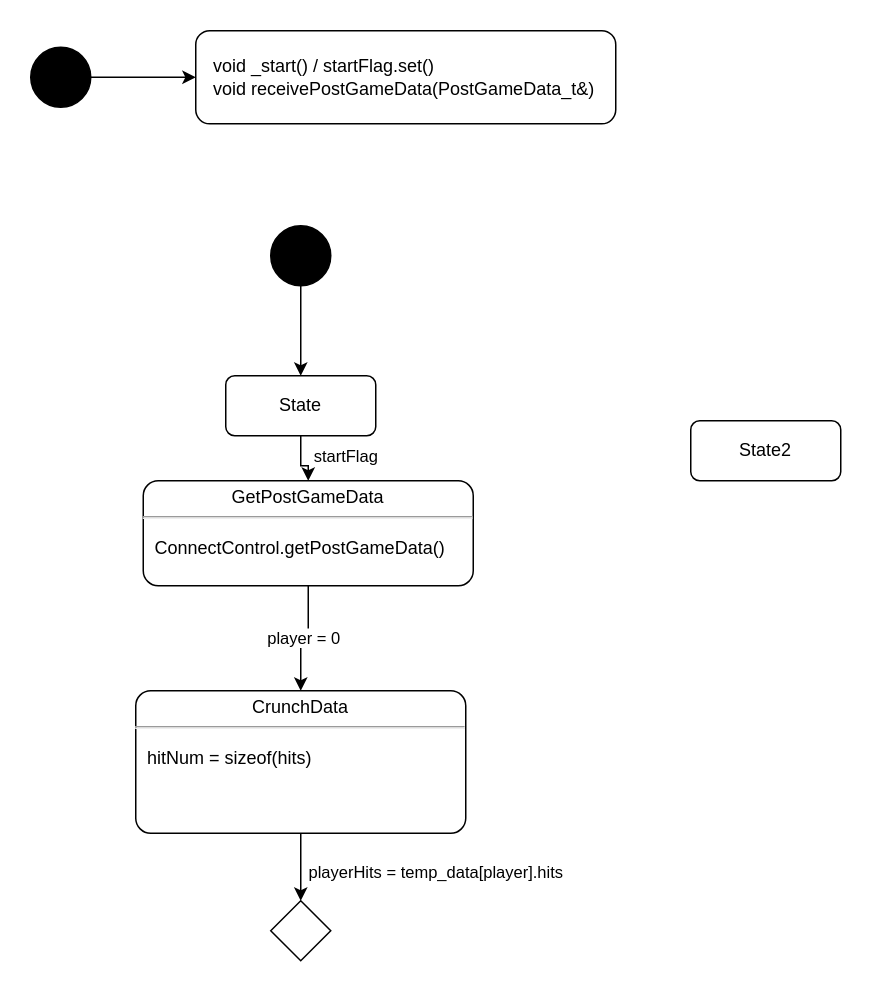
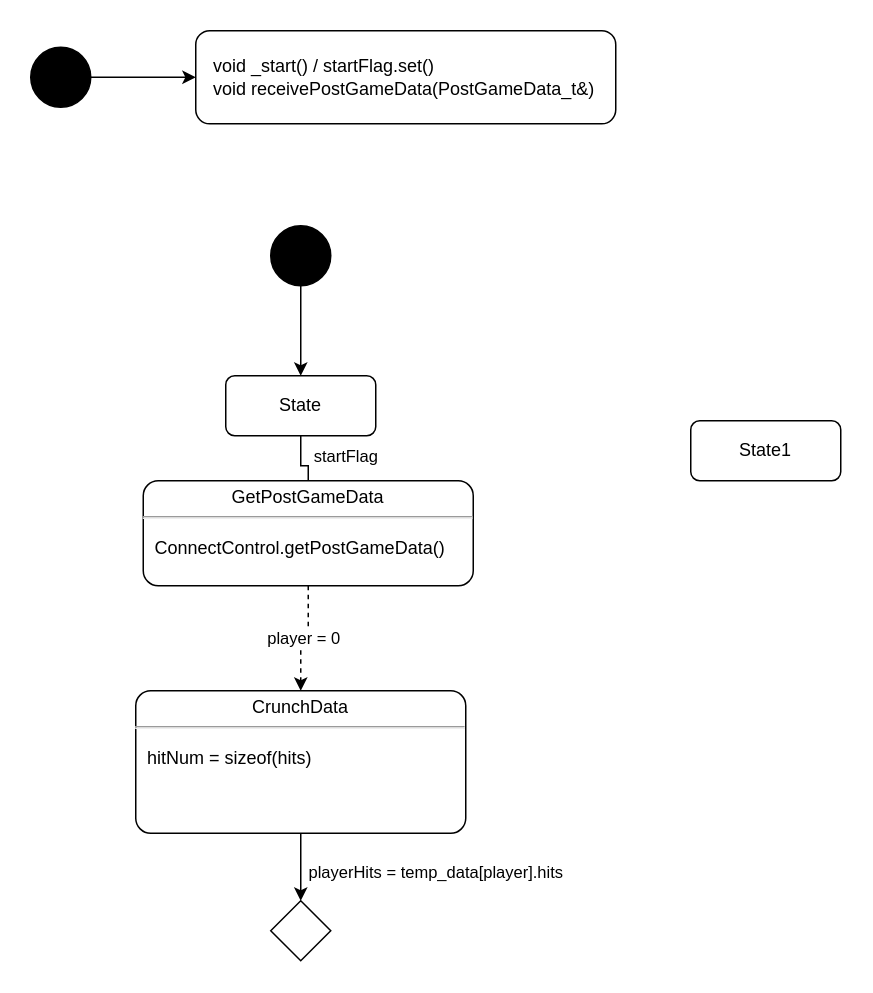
(766, 451) -> (766, 451)
(305, 466) -> (308, 469)
(308, 608) -> (308, 608)
